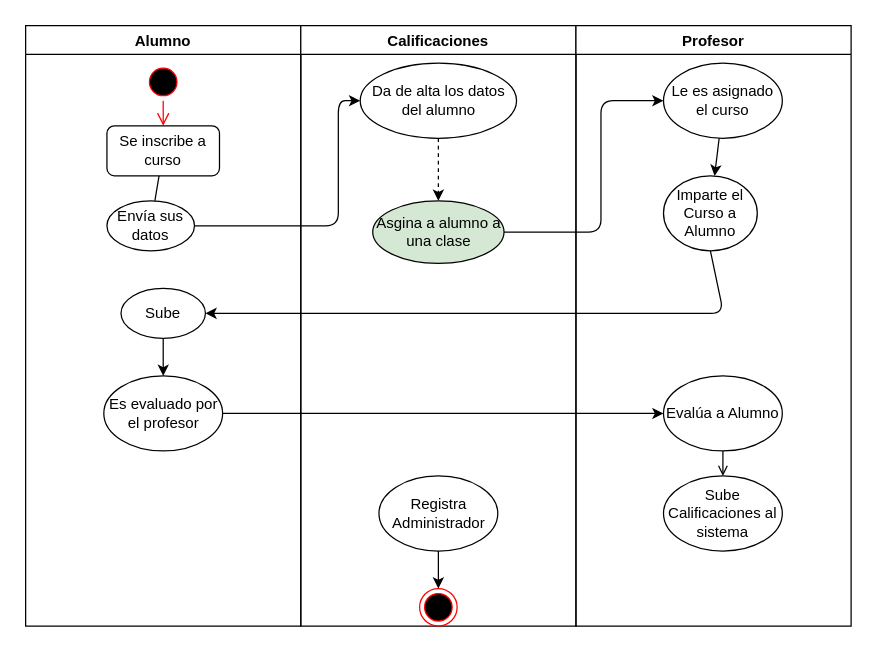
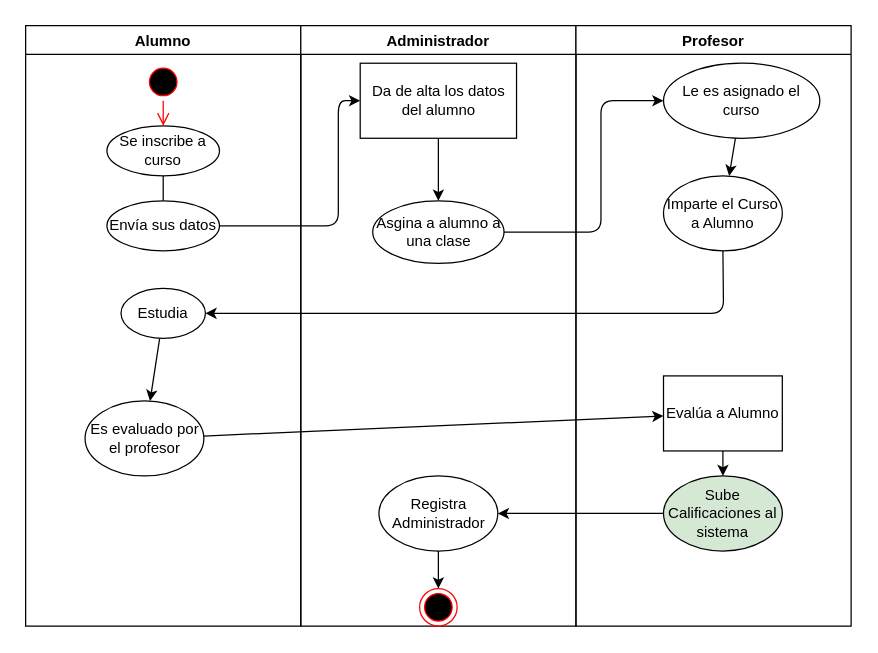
(438, 41) -> (438, 41)
(438, 101) -> (438, 101)
(723, 101) -> (741, 101)
(163, 151) -> (163, 151)
(438, 165) -> (438, 165)
(710, 213) -> (723, 213)
(151, 226) -> (163, 226)
(438, 232) -> (438, 232)
(163, 313) -> (163, 313)
(163, 413) -> (144, 438)
(723, 413) -> (723, 413)
(723, 467) -> (723, 466)
none -> (585, 513)
(723, 513) -> (723, 513)
